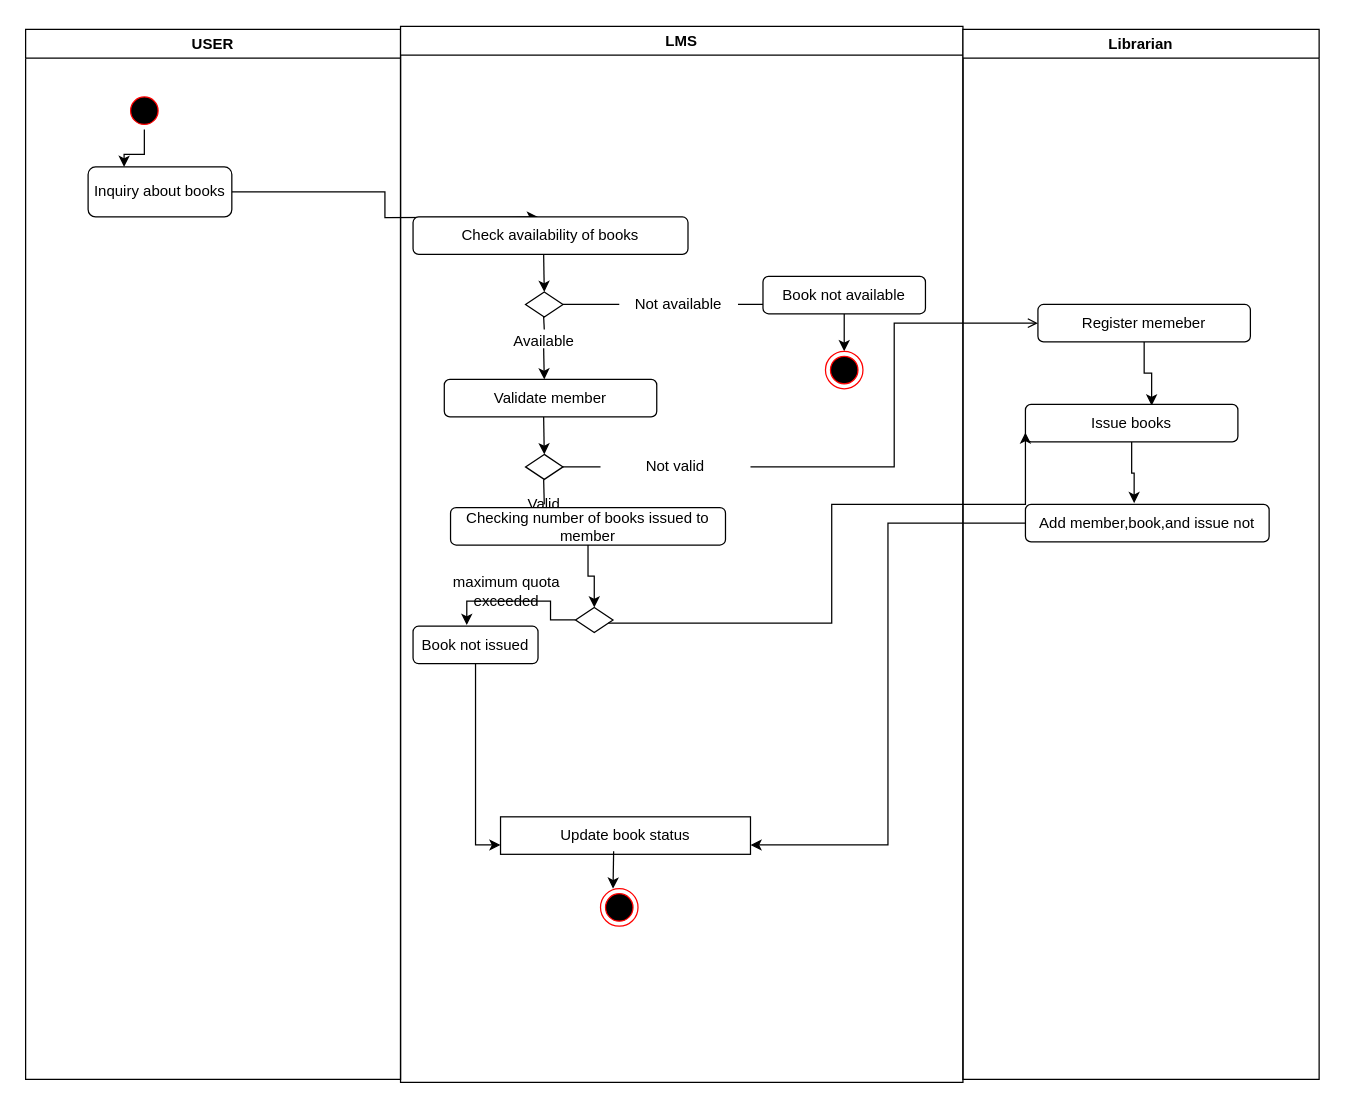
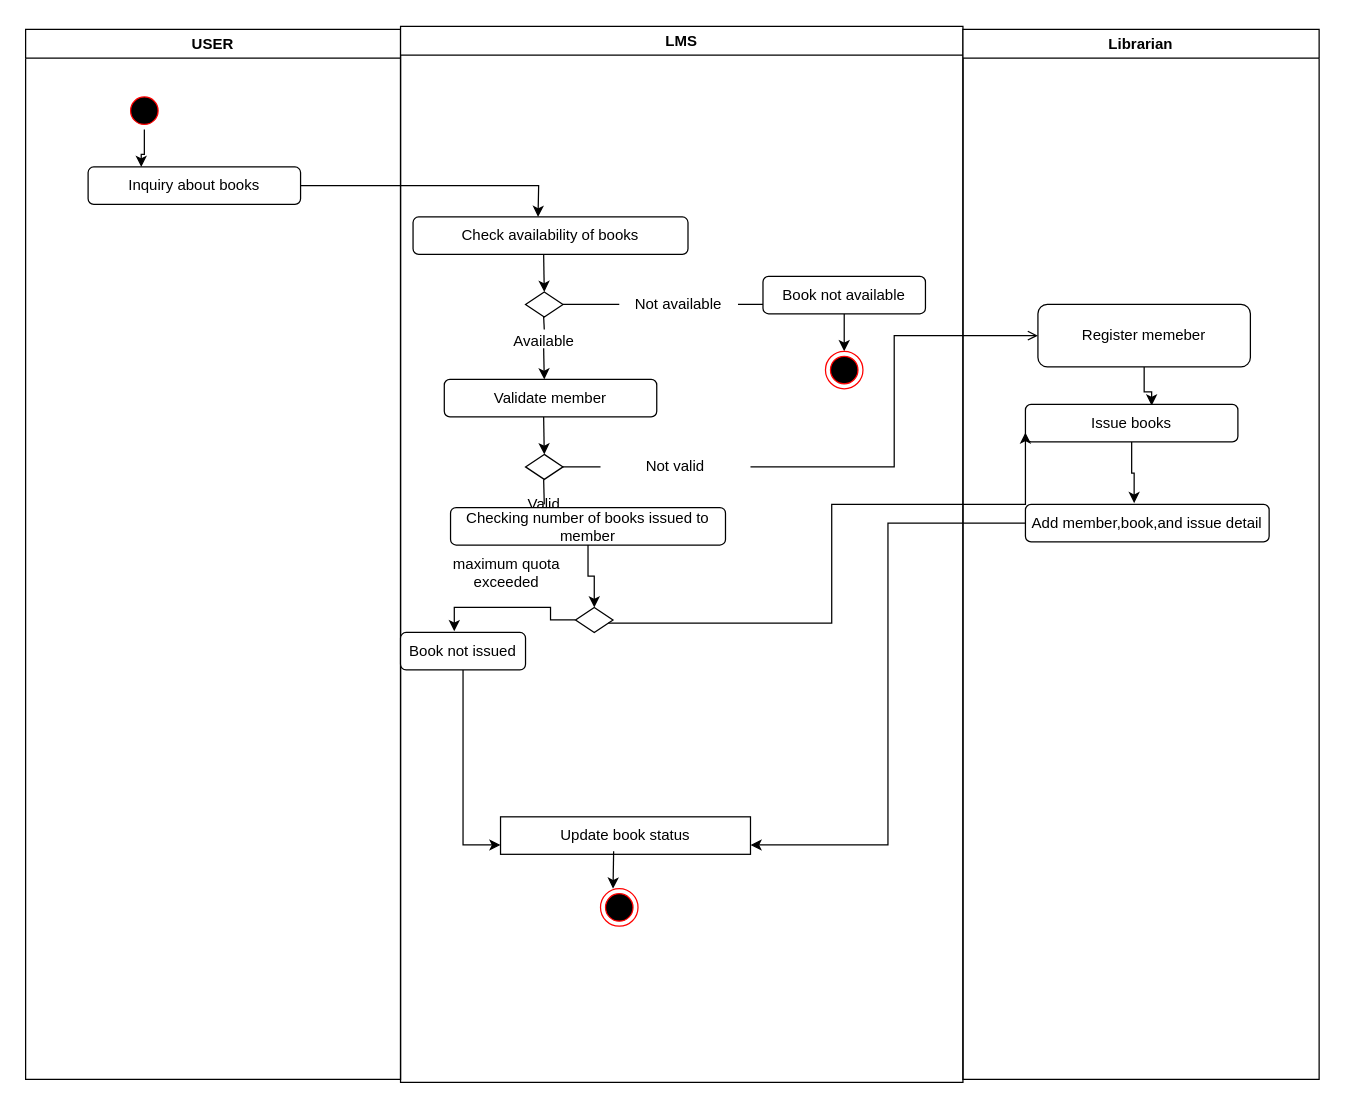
(160, 192) -> (194, 186)
(1144, 323) -> (1144, 336)
(1148, 523) -> (1148, 523)
(507, 592) -> (507, 573)
(476, 645) -> (463, 651)
